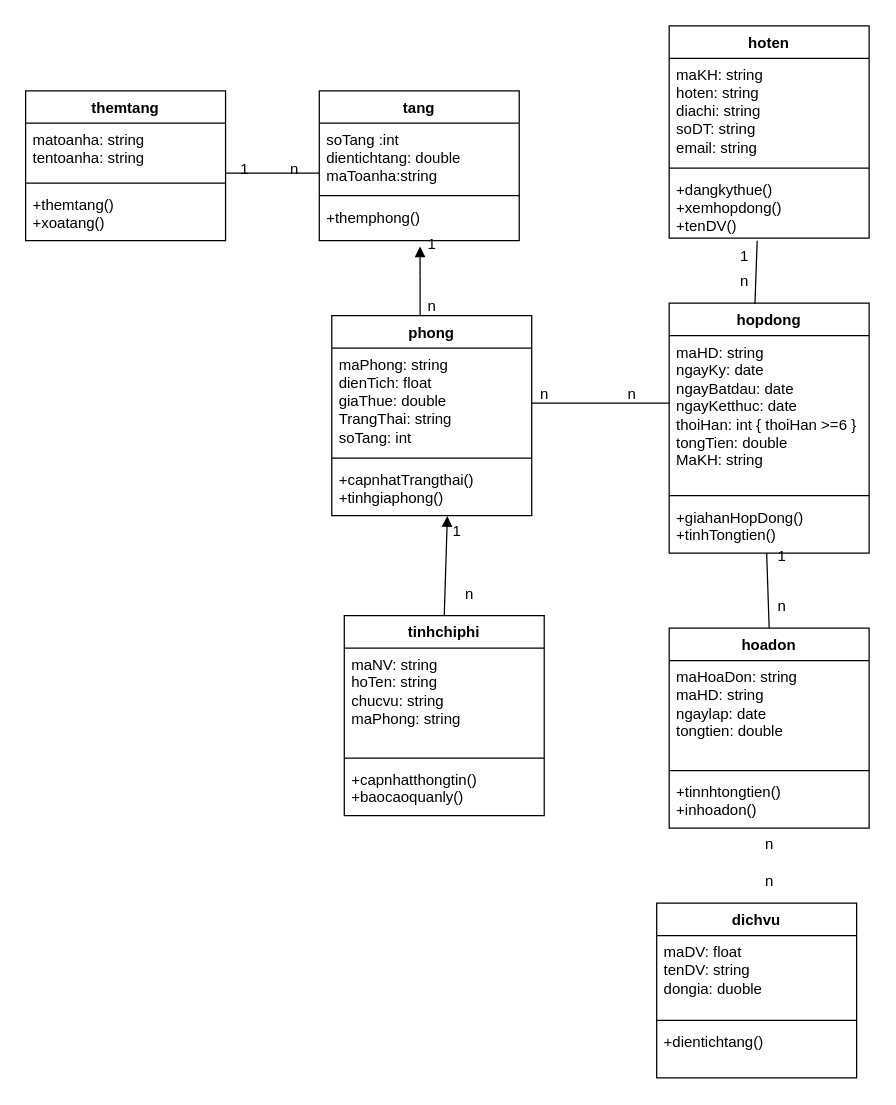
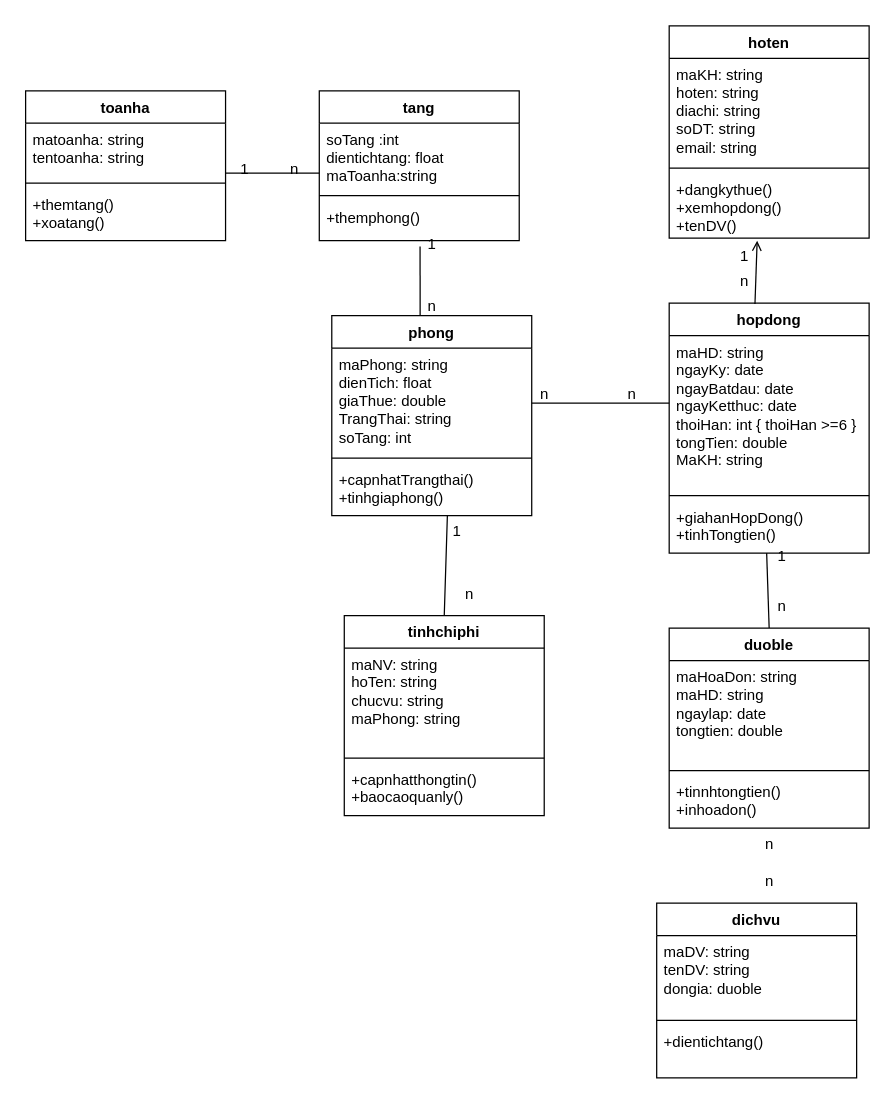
(126, 108) -> (126, 108)
(401, 159) -> (397, 159)
(757, 246) -> (757, 247)
(420, 258) -> (420, 253)
(447, 527) -> (447, 523)
(769, 646) -> (769, 646)
(715, 971) -> (715, 971)
